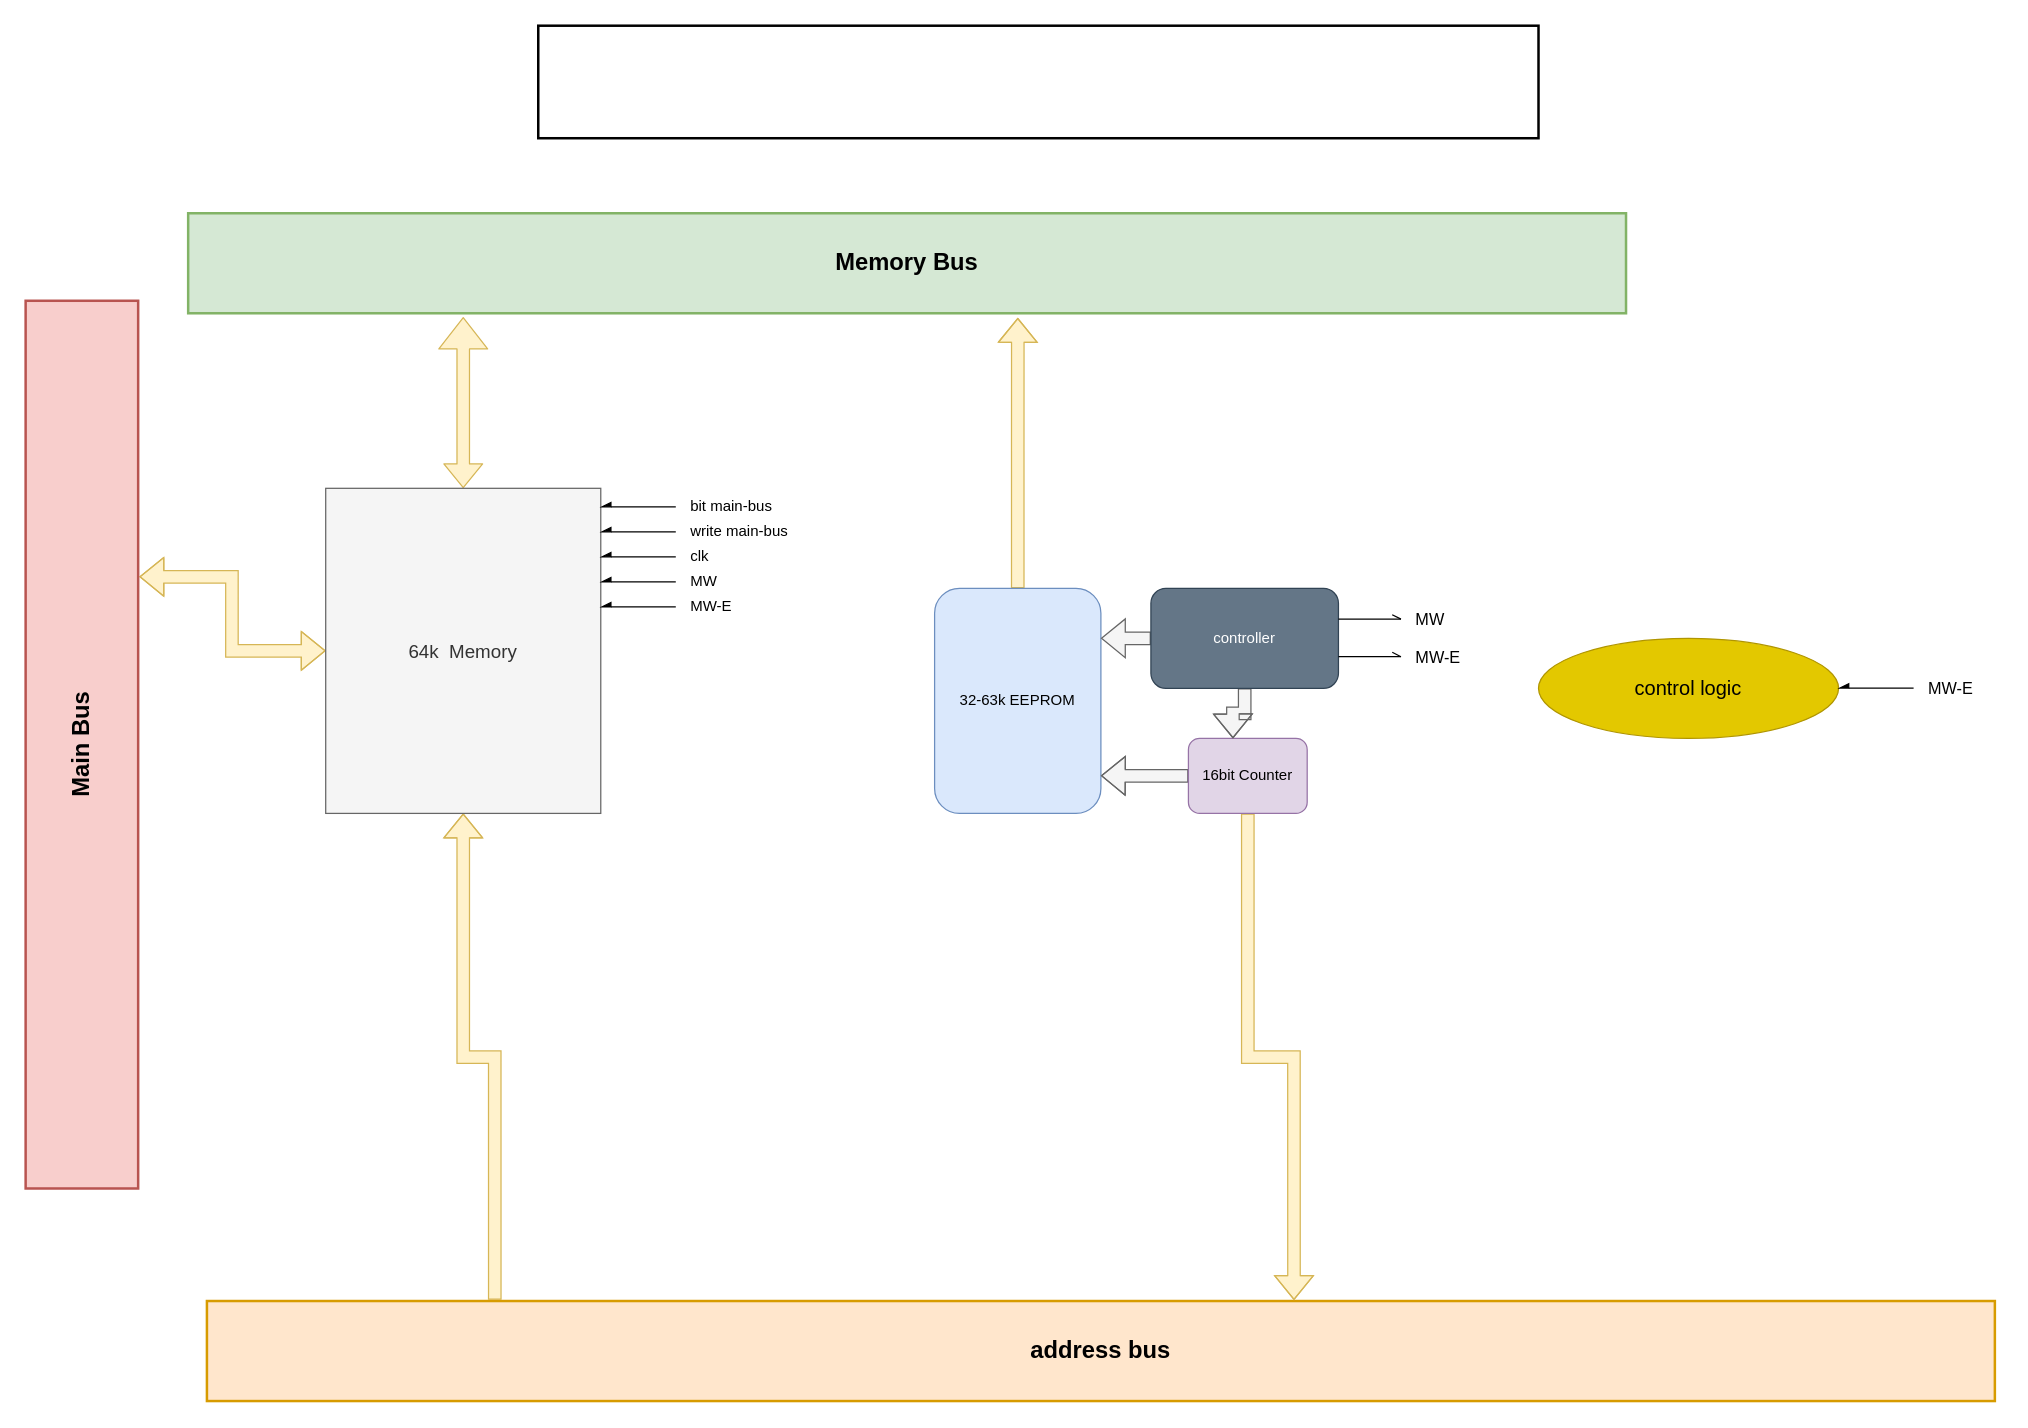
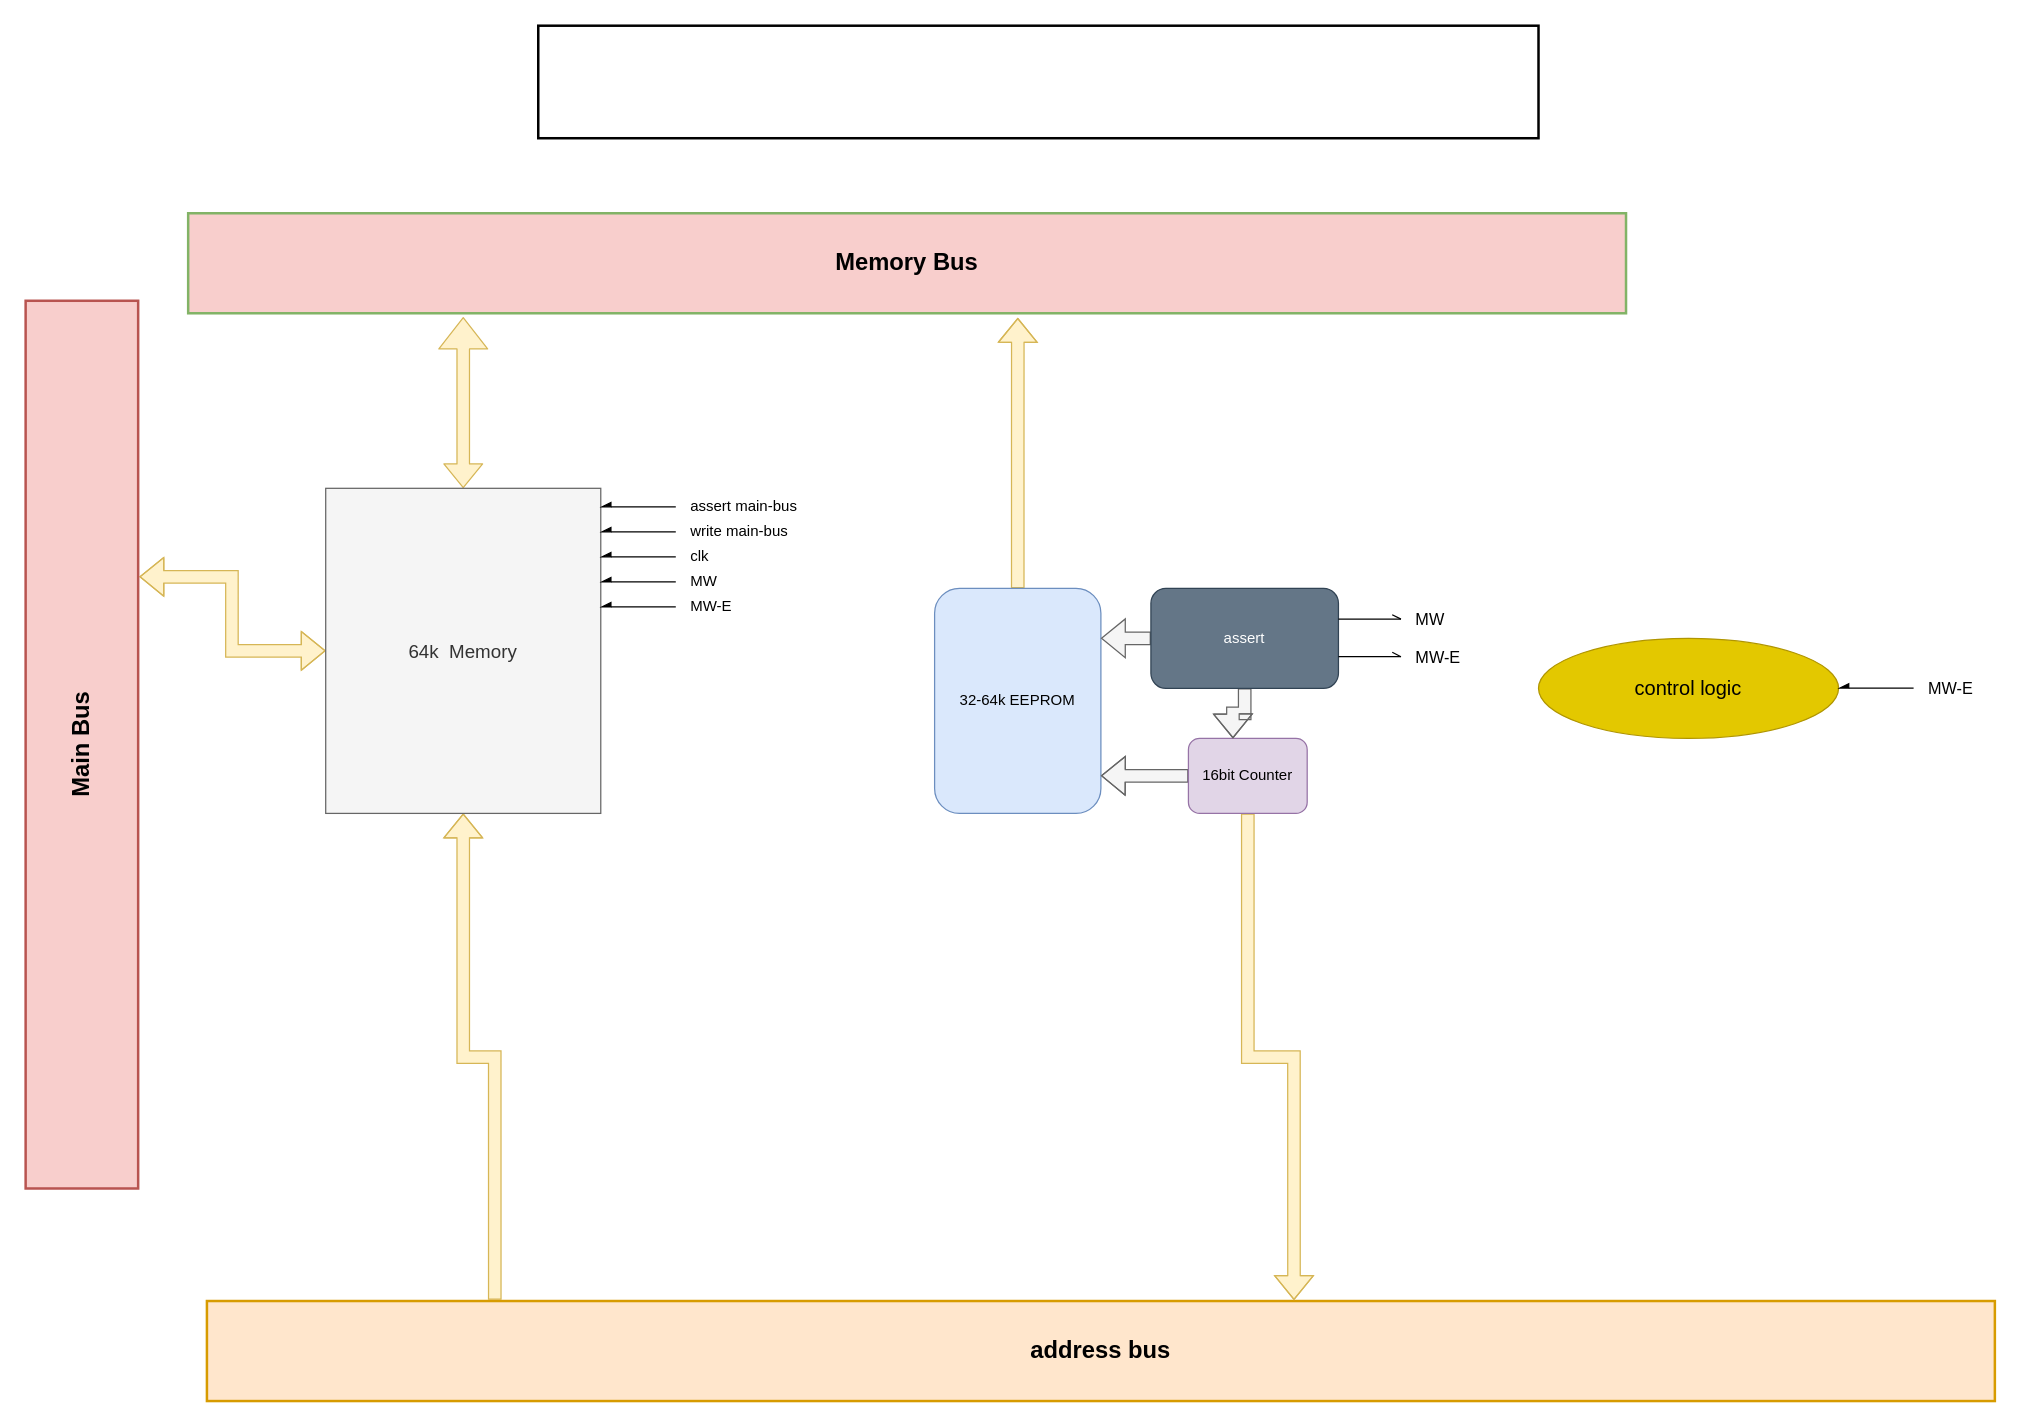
(907, 263) -> (907, 263)
(735, 507) -> (750, 507)
(1244, 638) -> (1244, 638)
(1018, 701) -> (1018, 701)
